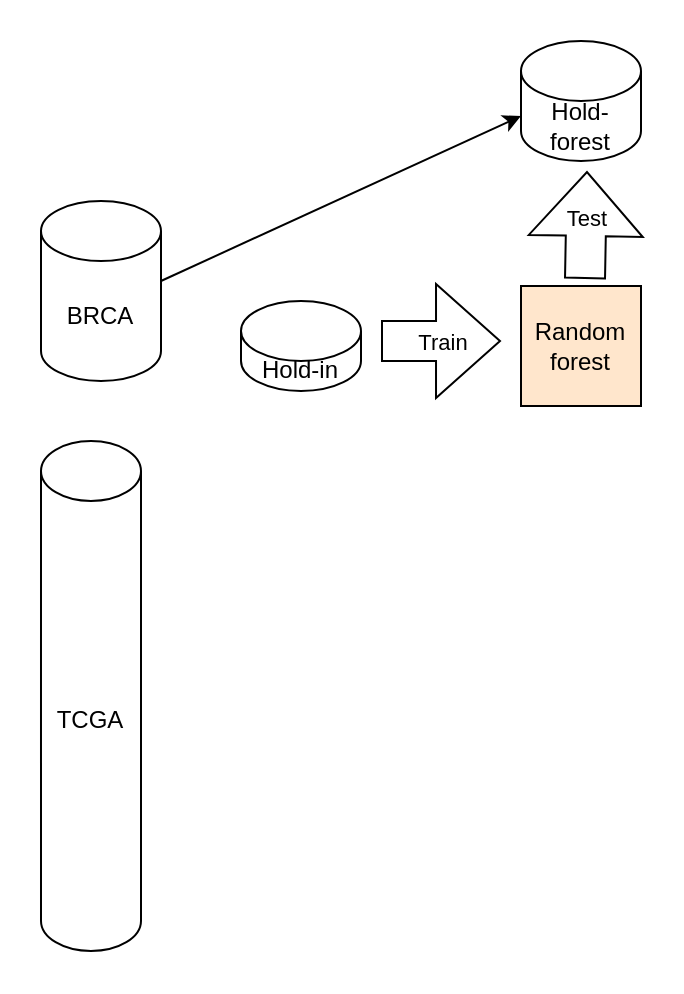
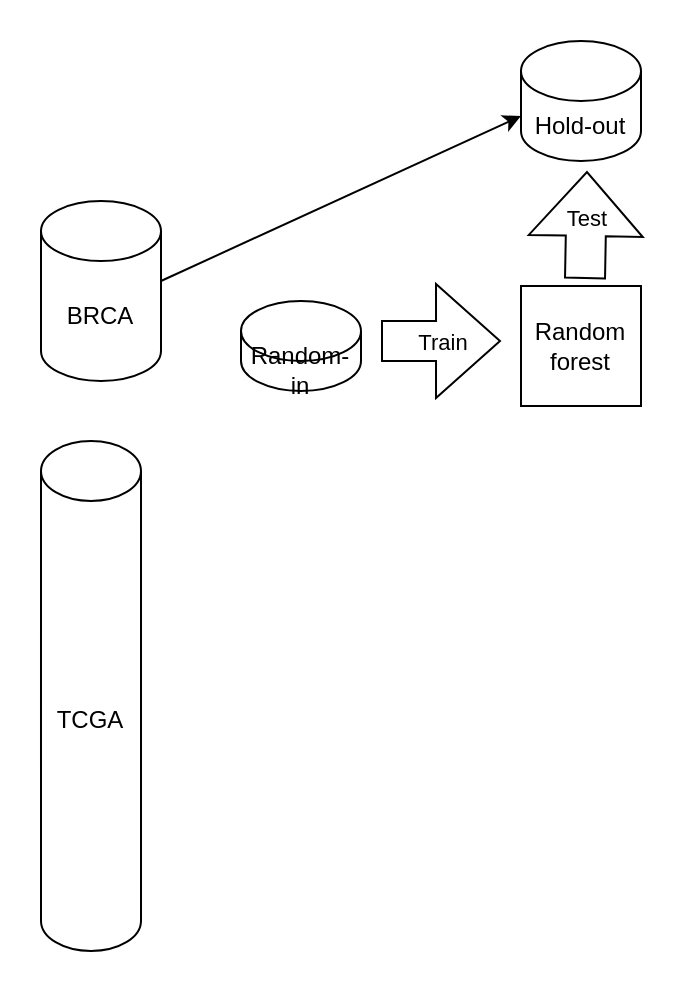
(581, 127) -> (581, 127)
(581, 346) -> (581, 346)
(301, 371) -> (301, 371)
